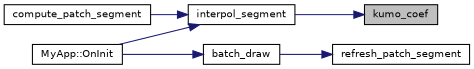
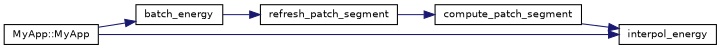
(242, 15) -> (668, 35)
(401, 15) -> none
none -> (411, 15)
(77, 54) -> (51, 35)
(242, 54) -> (179, 15)
